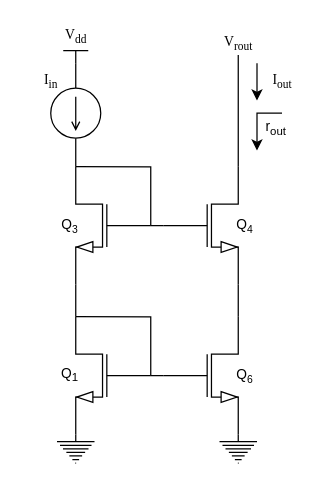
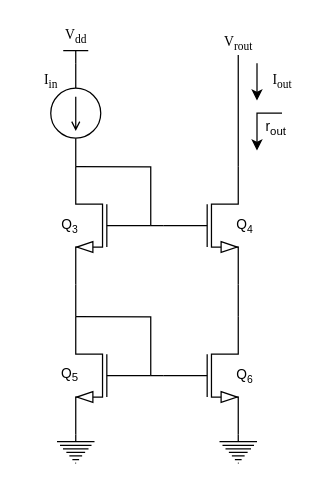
(70, 376) -> (70, 376)
